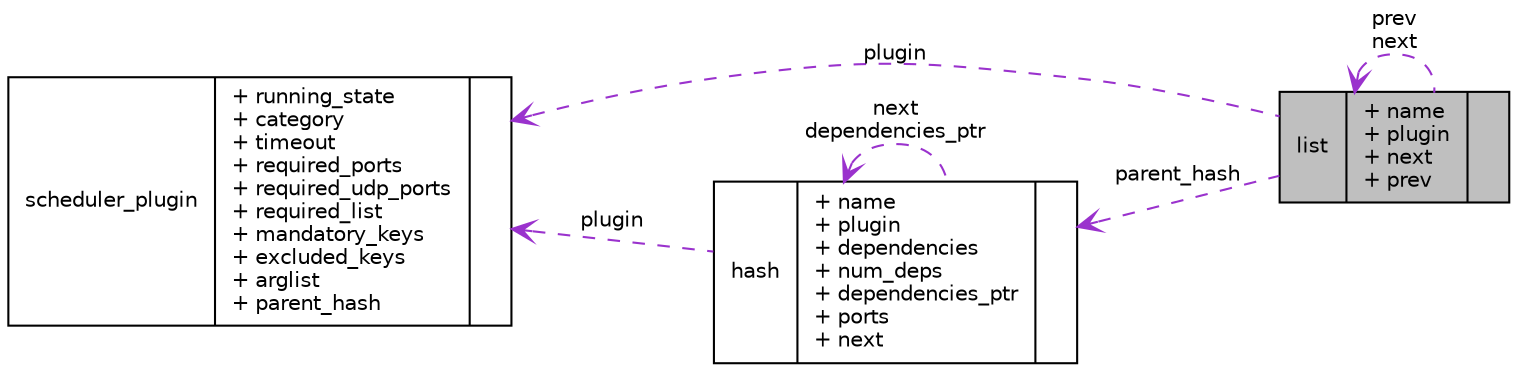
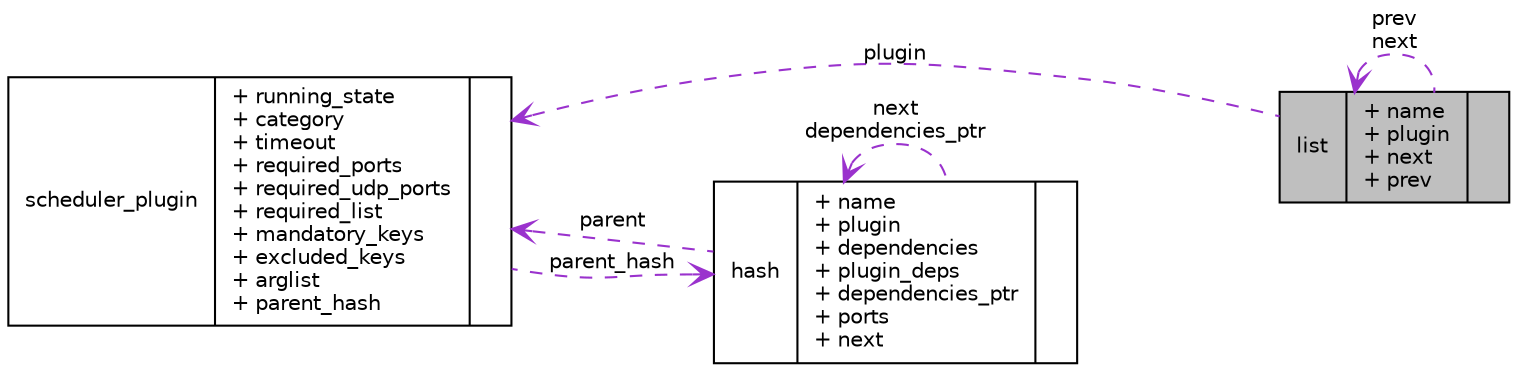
(1189, 199) -> (602, 278)
(613, 221) -> (613, 221)
(879, 271) -> (887, 271)
